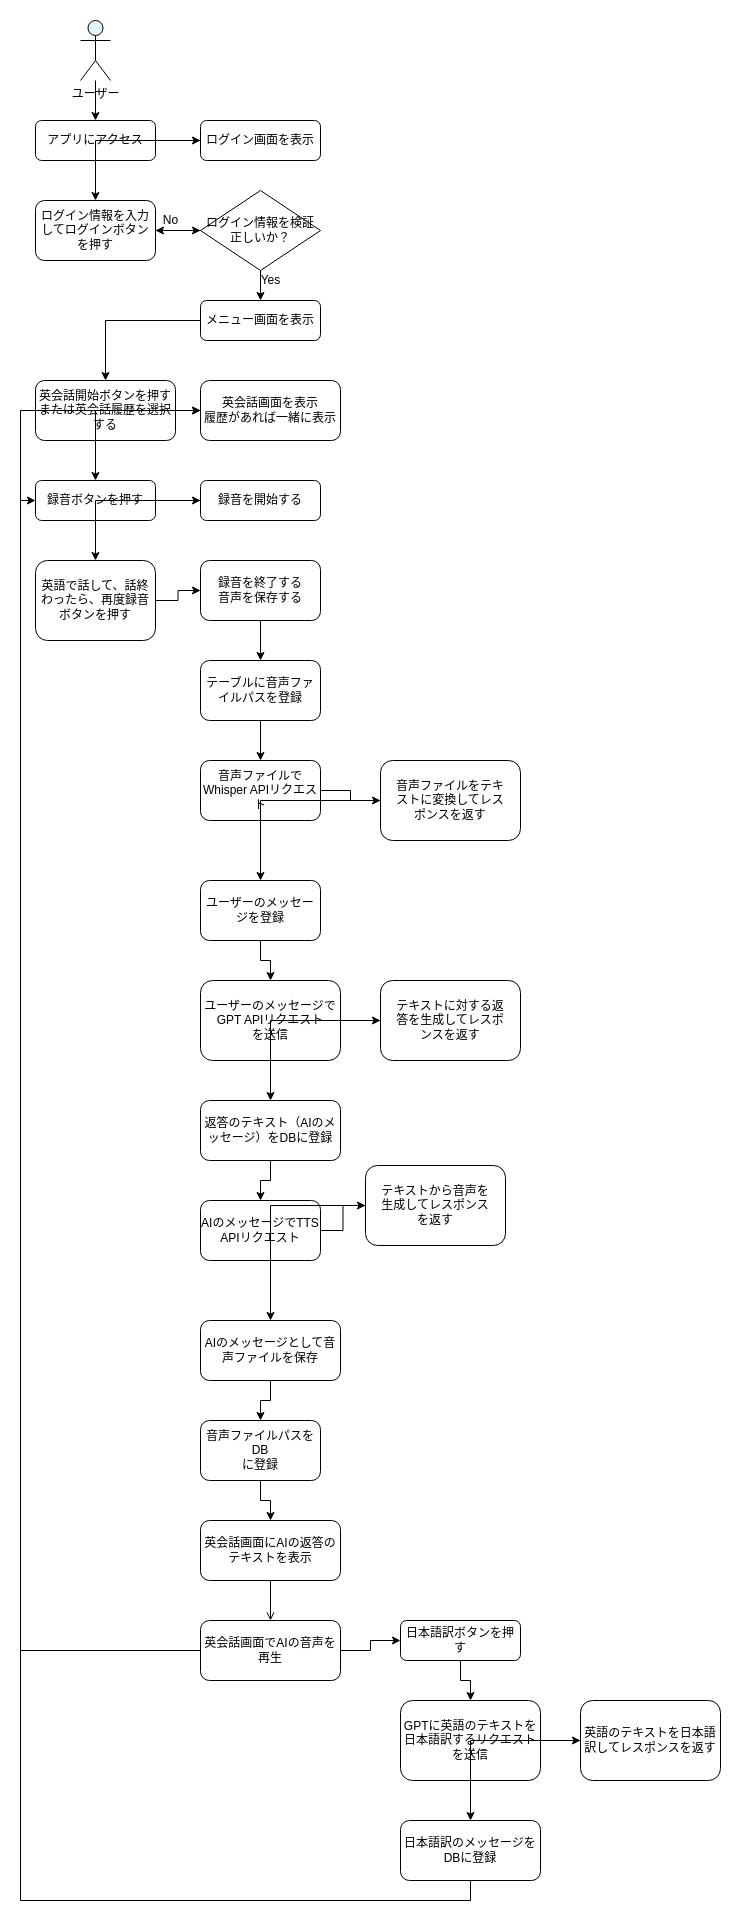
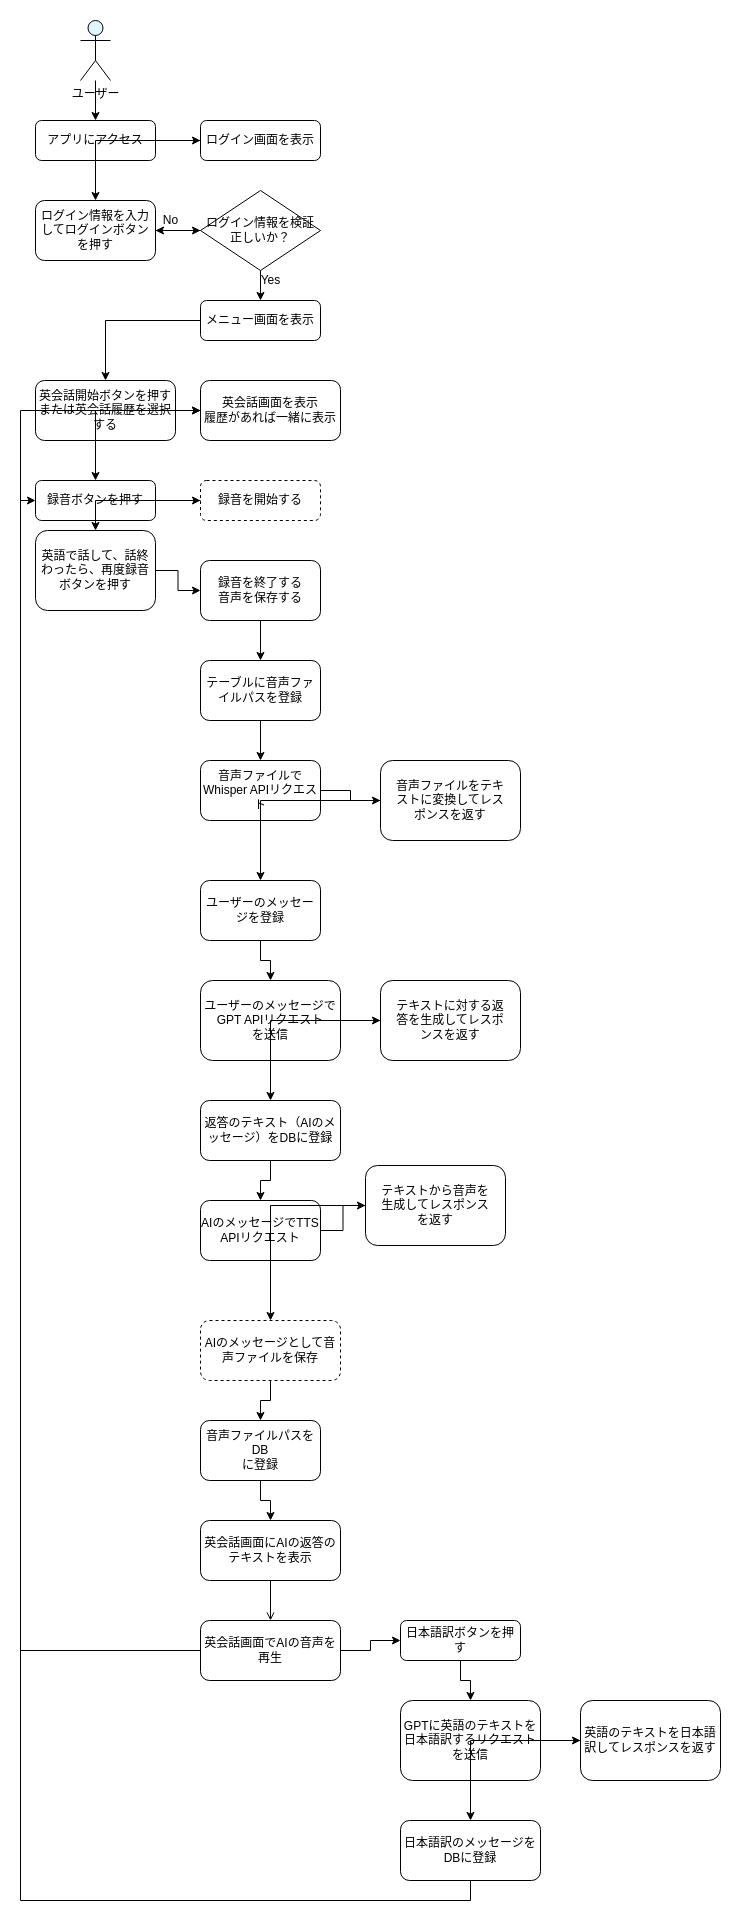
(261, 501) -> (261, 501)
(96, 601) -> (96, 571)
(271, 1351) -> (271, 1351)
